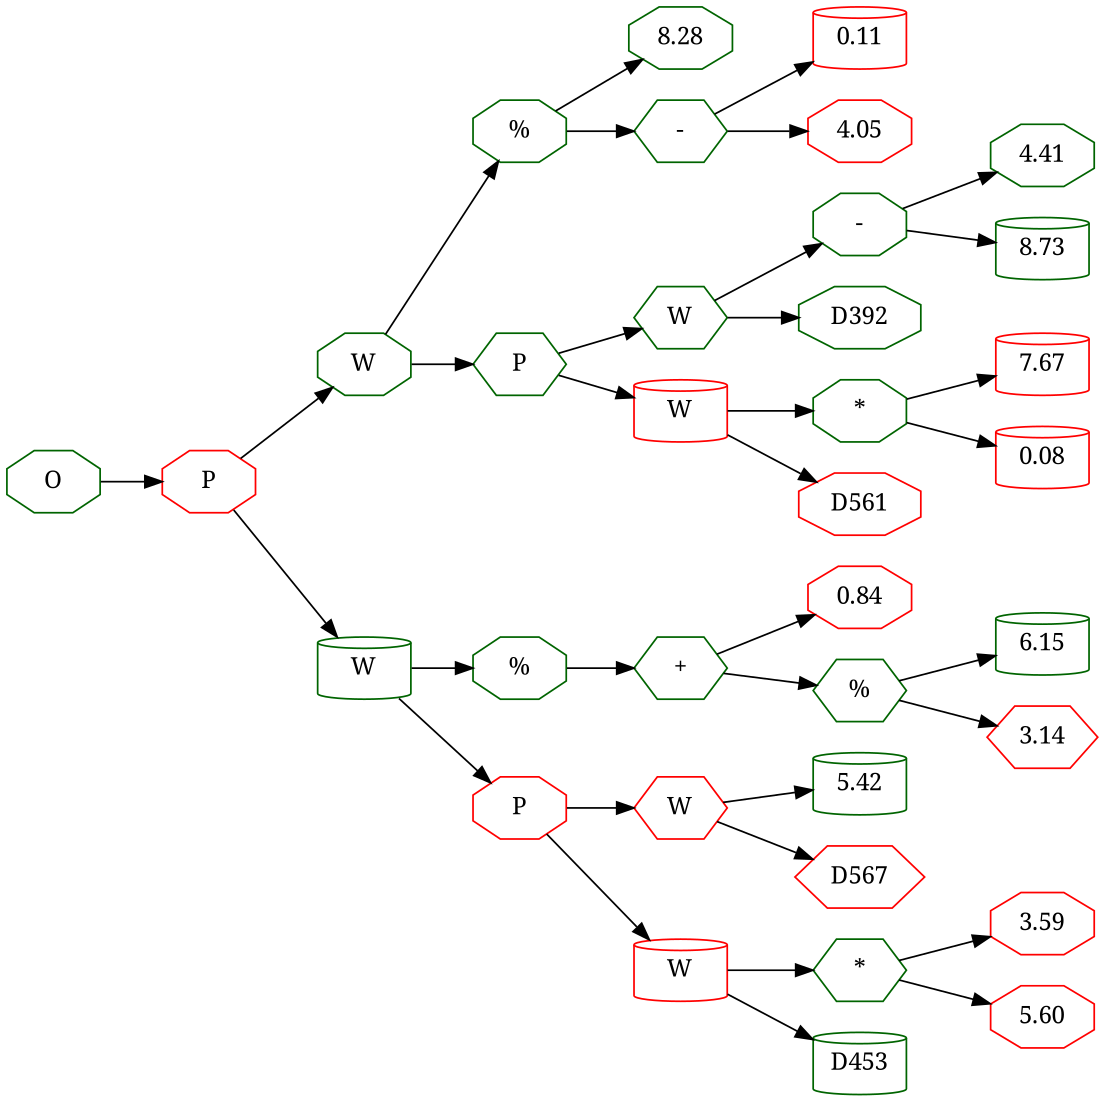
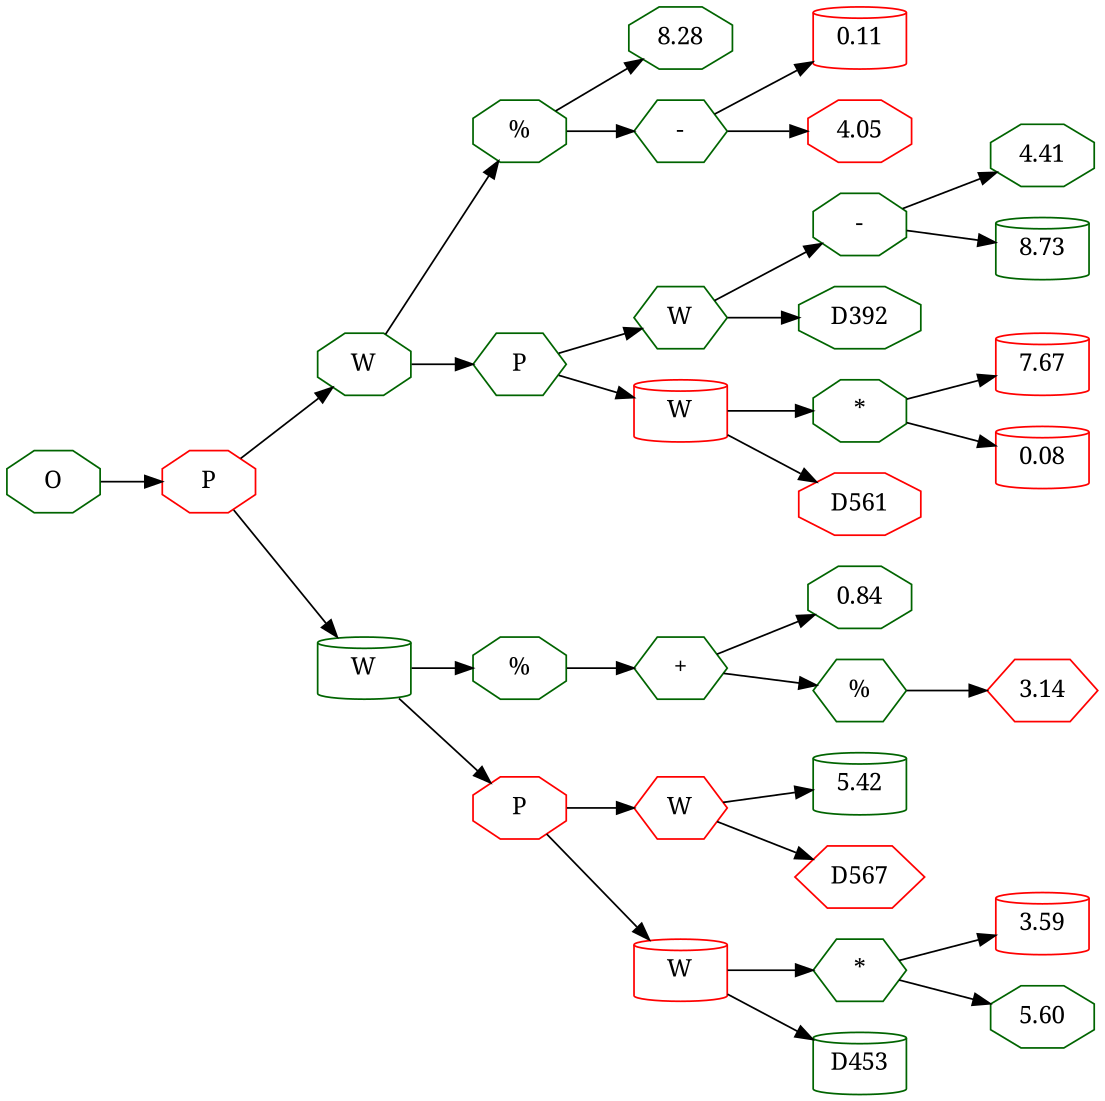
(860, 597) -> (860, 597)
(1042, 644) -> none
(1042, 924) -> (1042, 924)
(1042, 1017) -> (1042, 1017)
